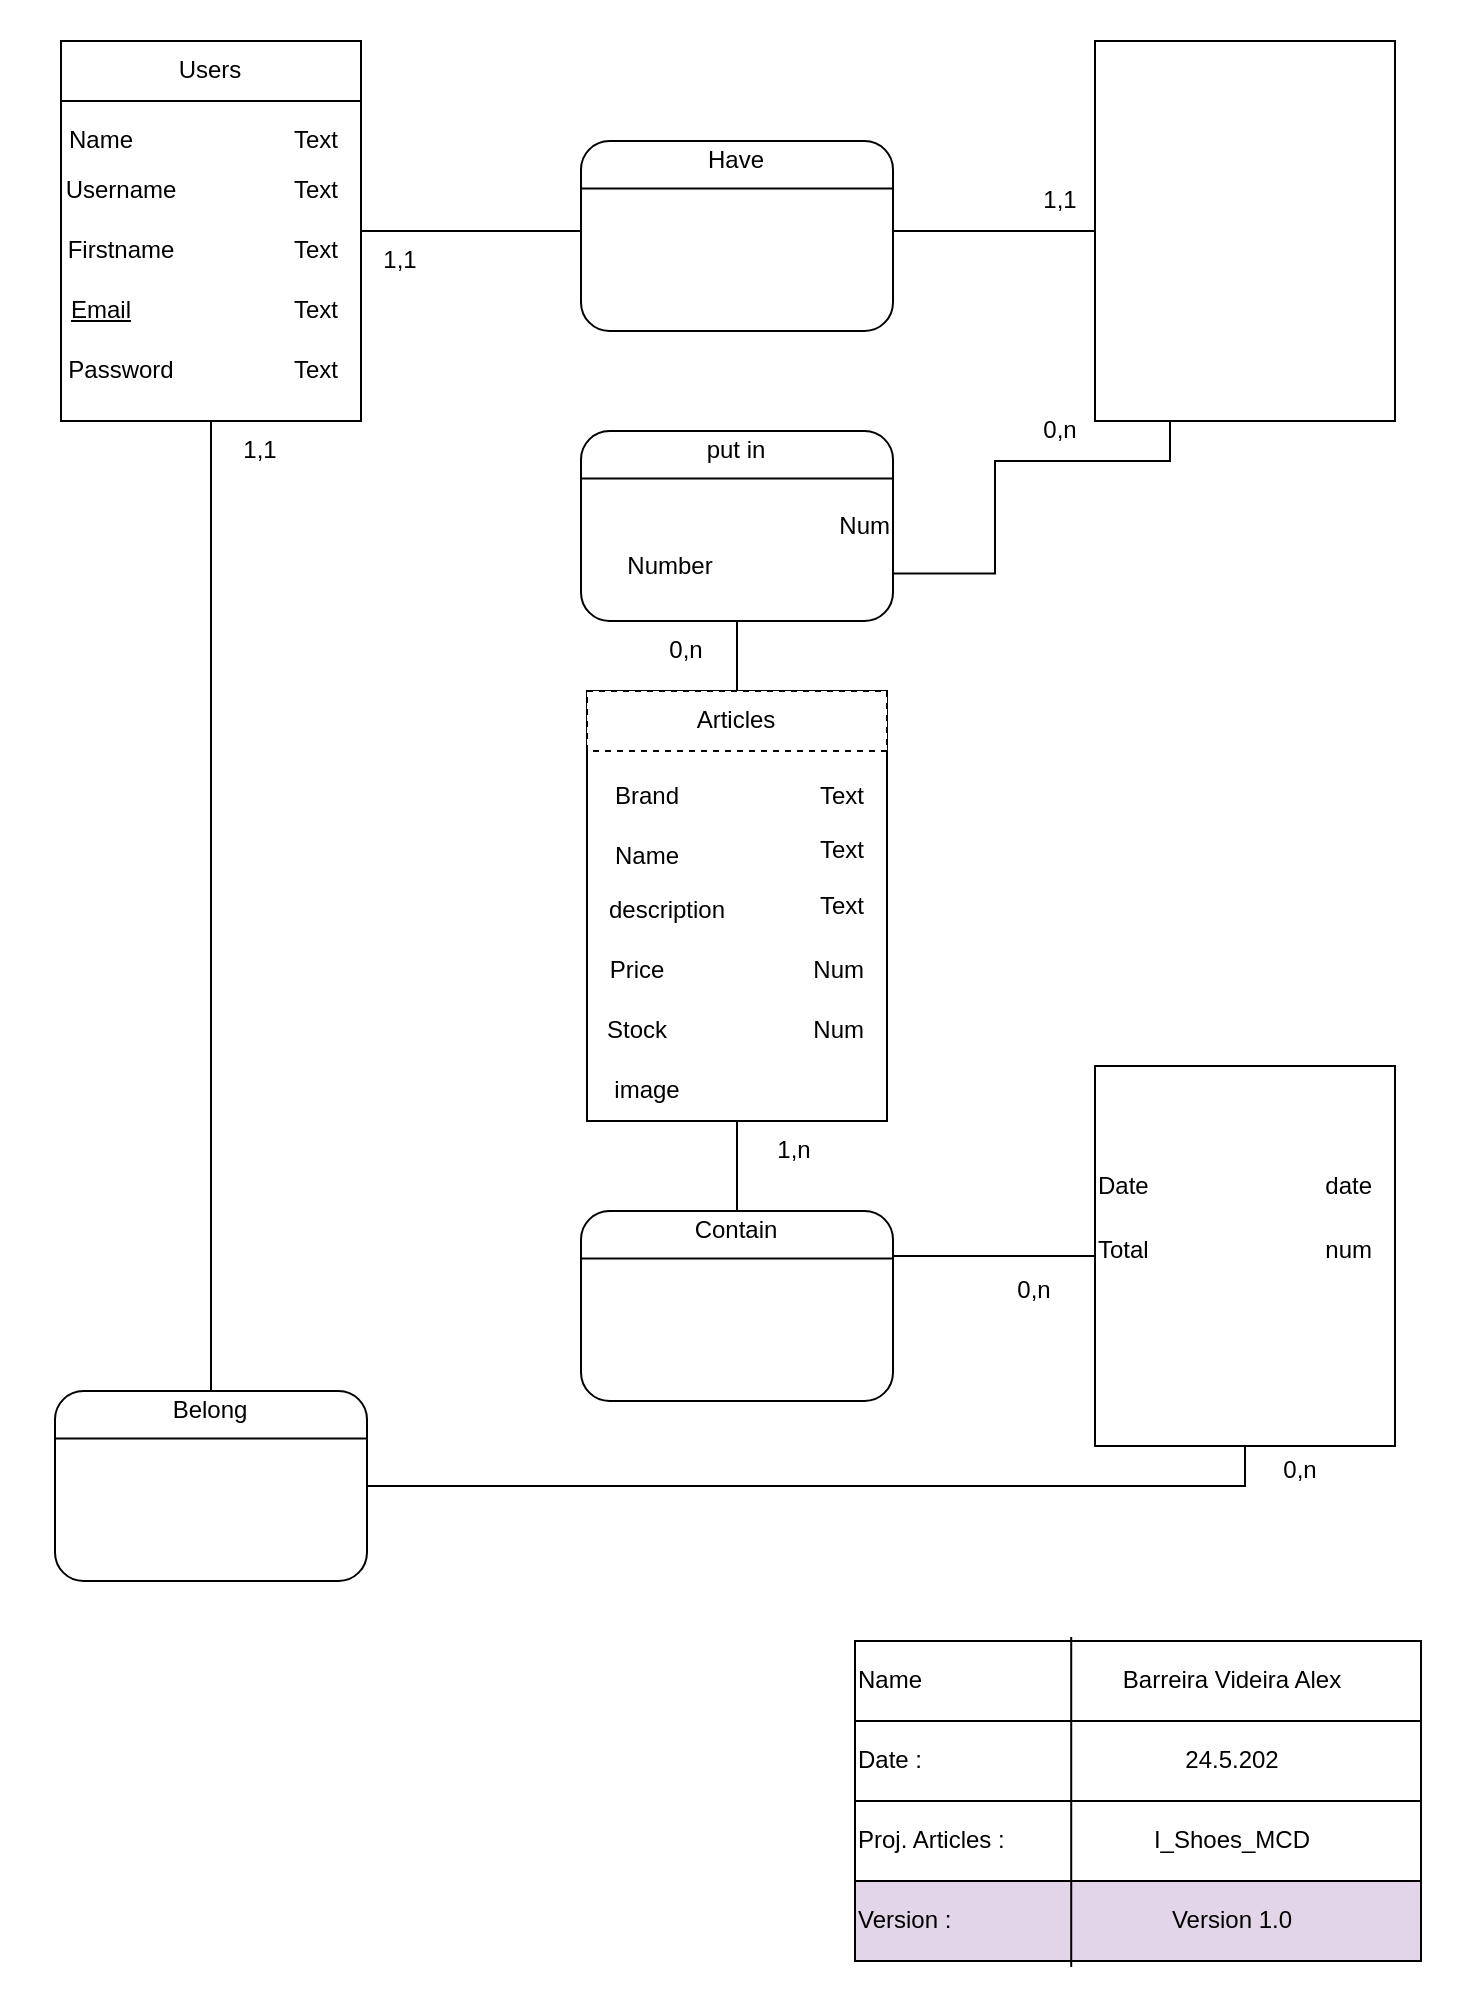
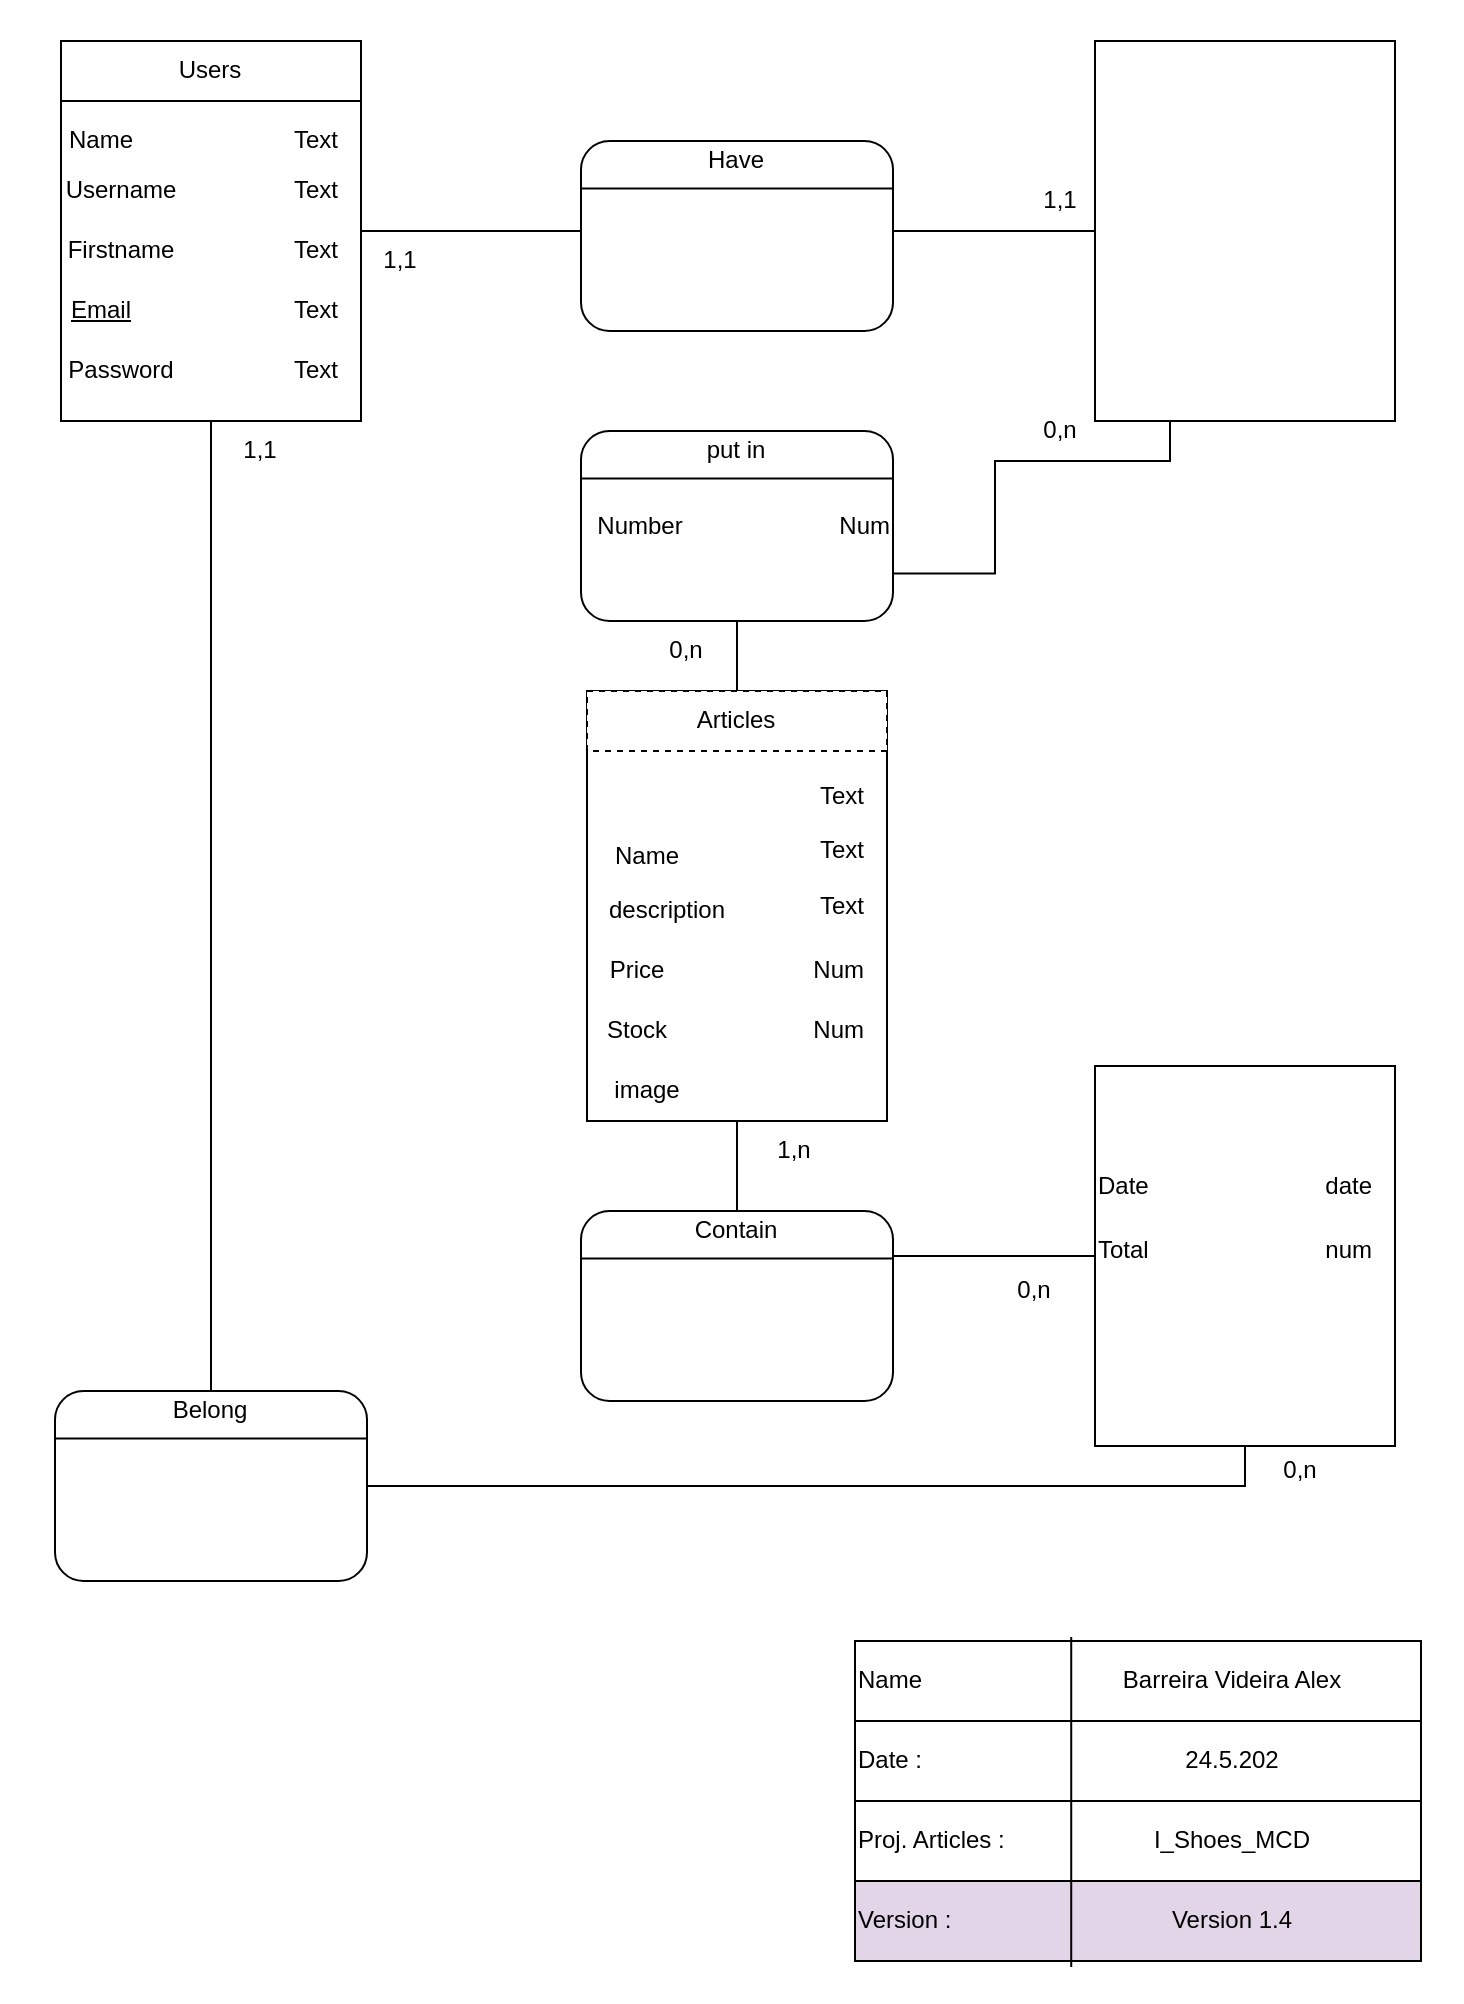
(671, 566) -> (641, 526)
(647, 796) -> none
(1233, 1921) -> (1233, 1921)
